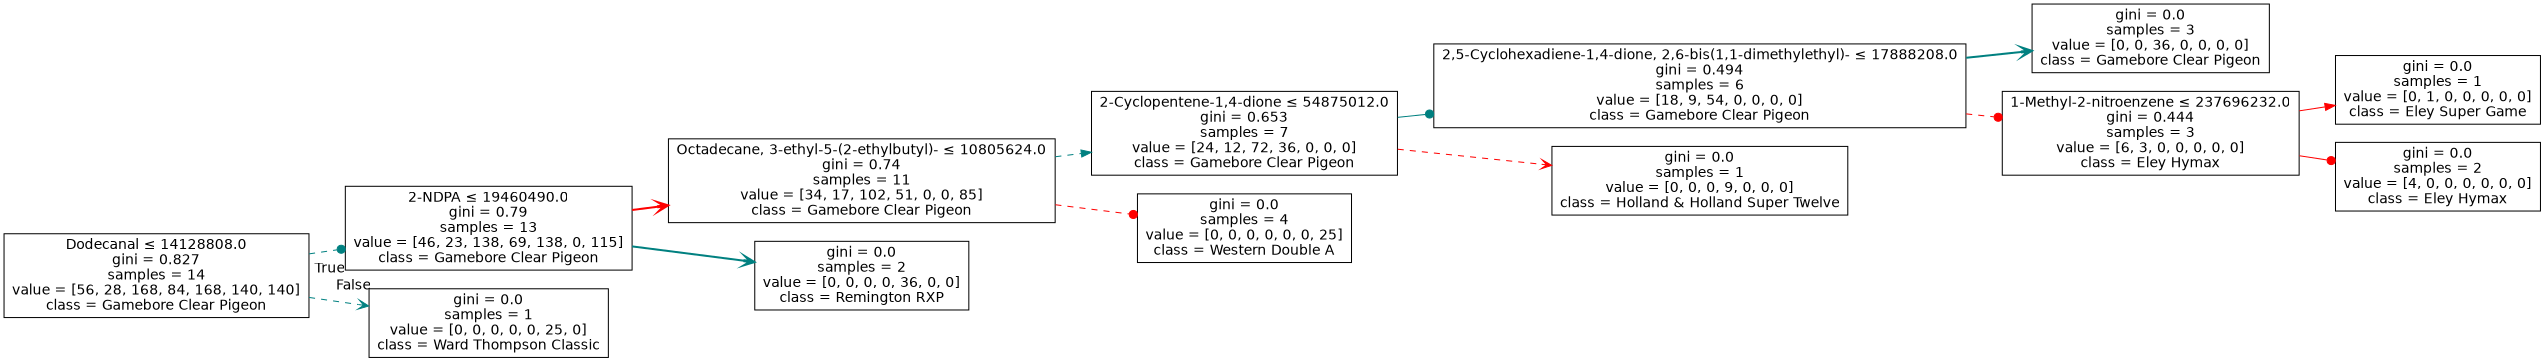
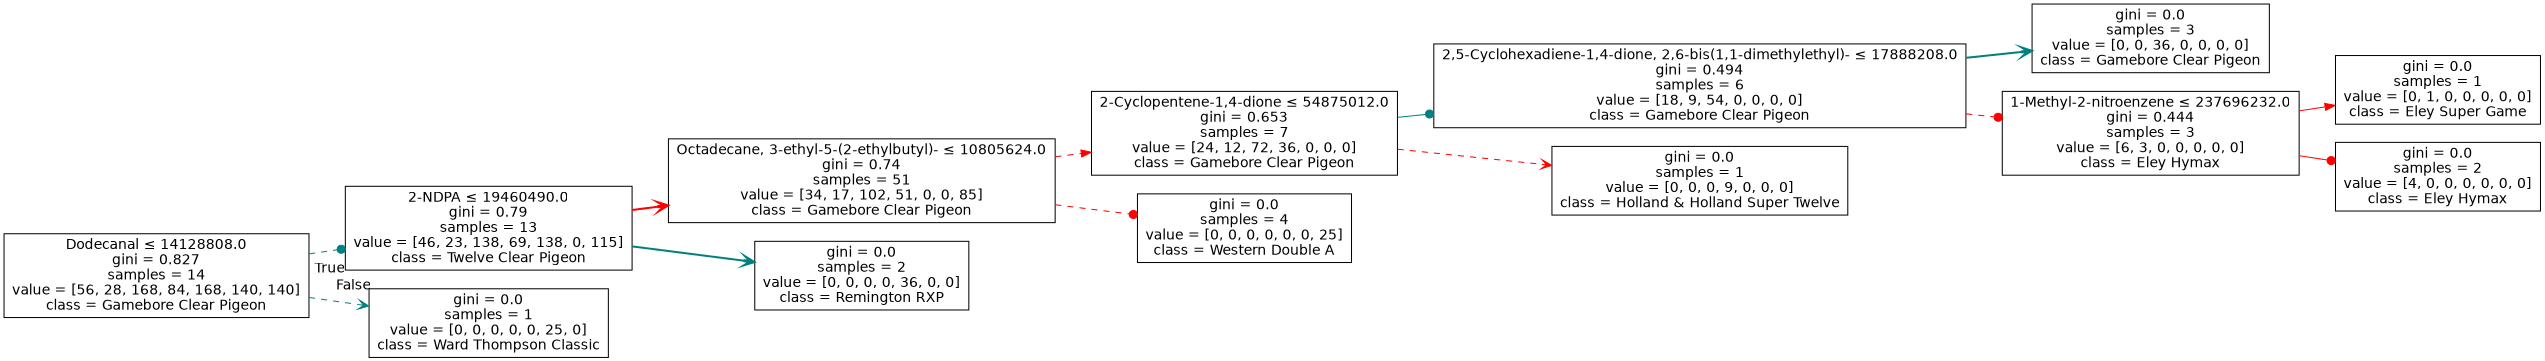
(1068, 155) -> (1068, 155)
(862, 180) -> (862, 180)
(489, 258) -> (489, 258)
